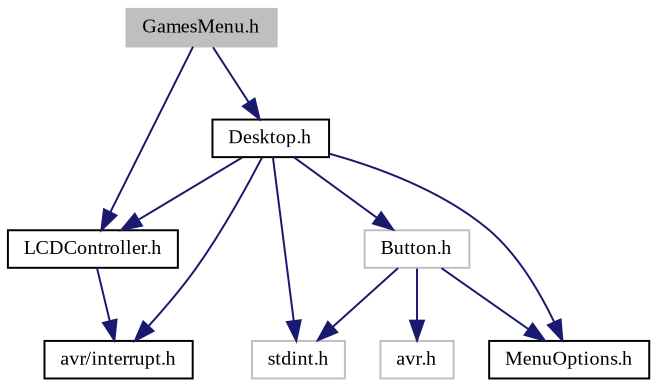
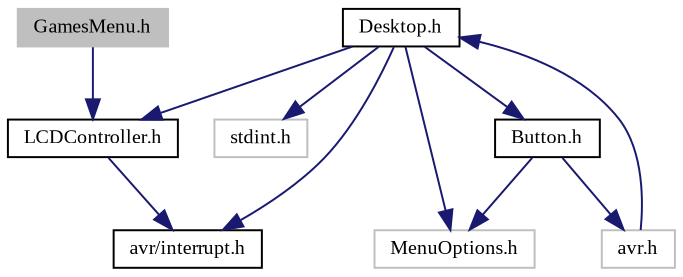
(231, 75) -> (603, 102)
(417, 249) -> (547, 138)
(365, 297) -> none
(569, 360) -> (455, 249)
